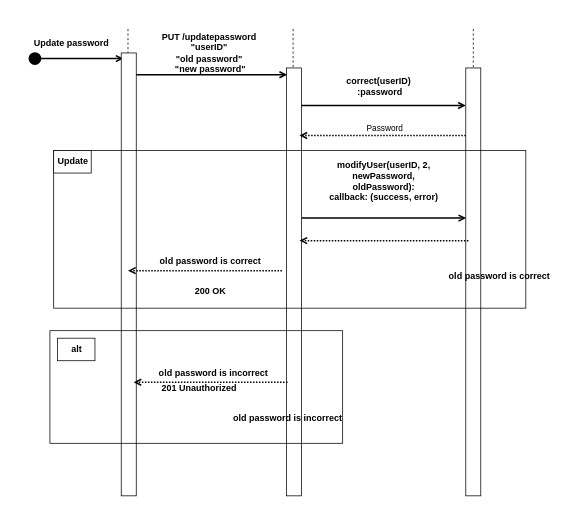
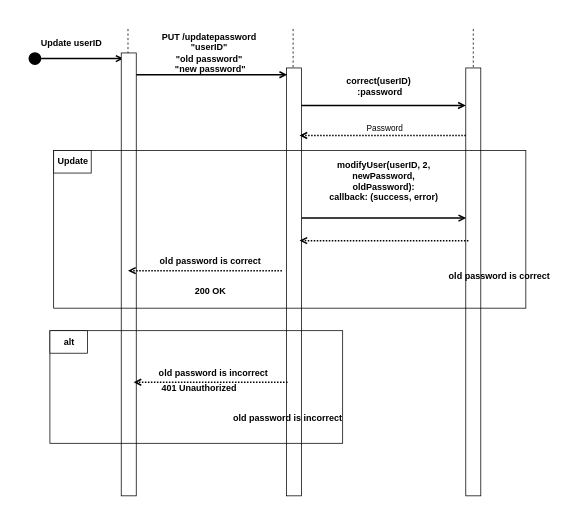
(72, 43) -> (72, 43)
(76, 349) -> (69, 342)
(199, 388) -> (199, 388)
